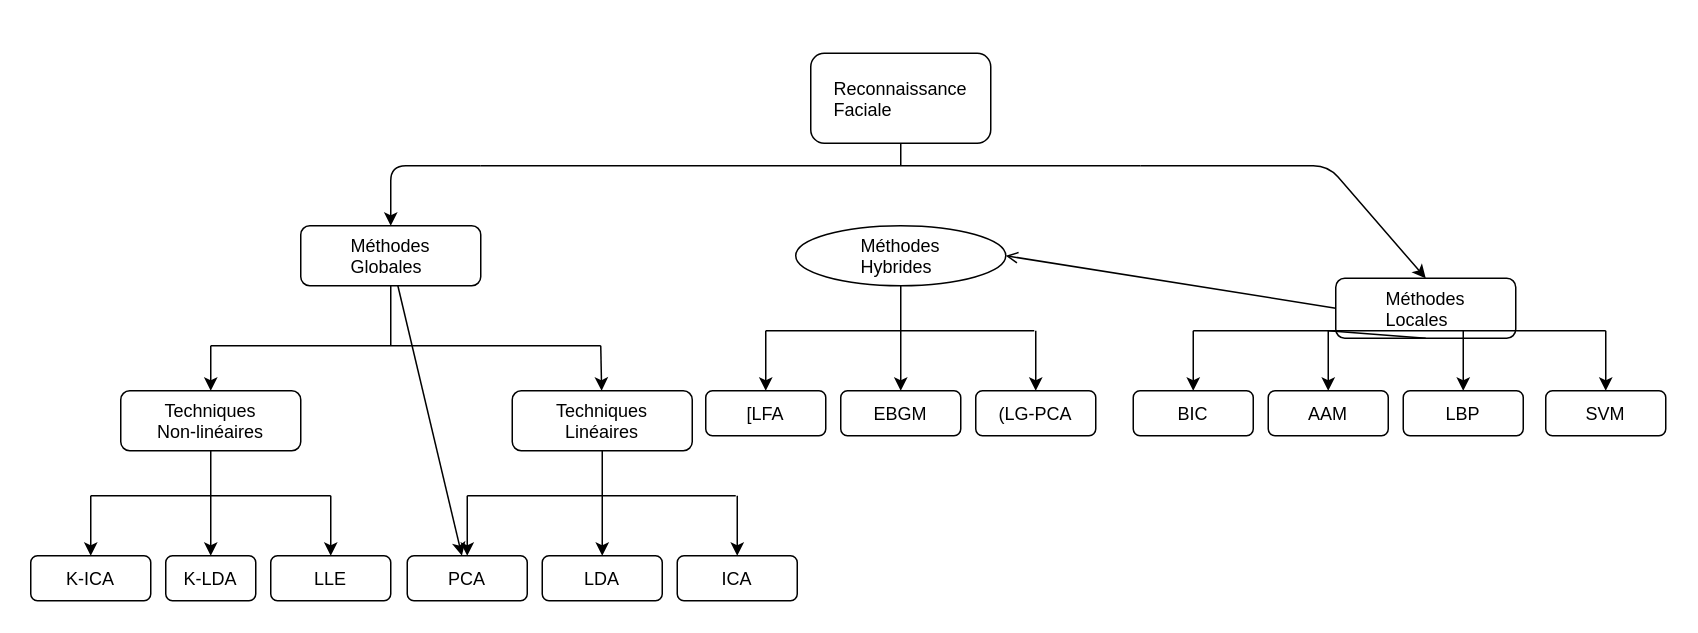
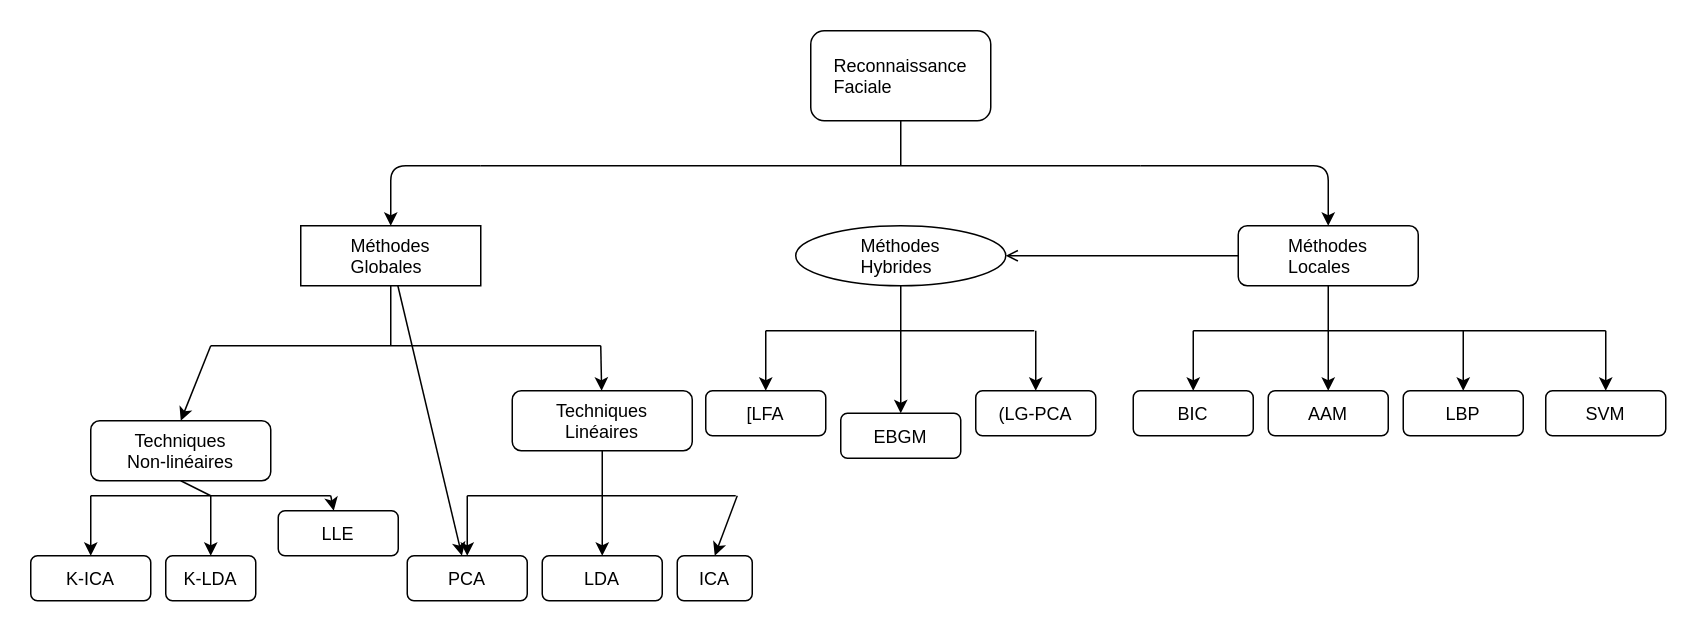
(901, 98) -> (901, 76)
(391, 256) -> (391, 256)
(1426, 308) -> (1328, 256)
(901, 413) -> (901, 436)
(211, 421) -> (181, 451)
(331, 578) -> (338, 533)
(737, 578) -> (715, 578)
